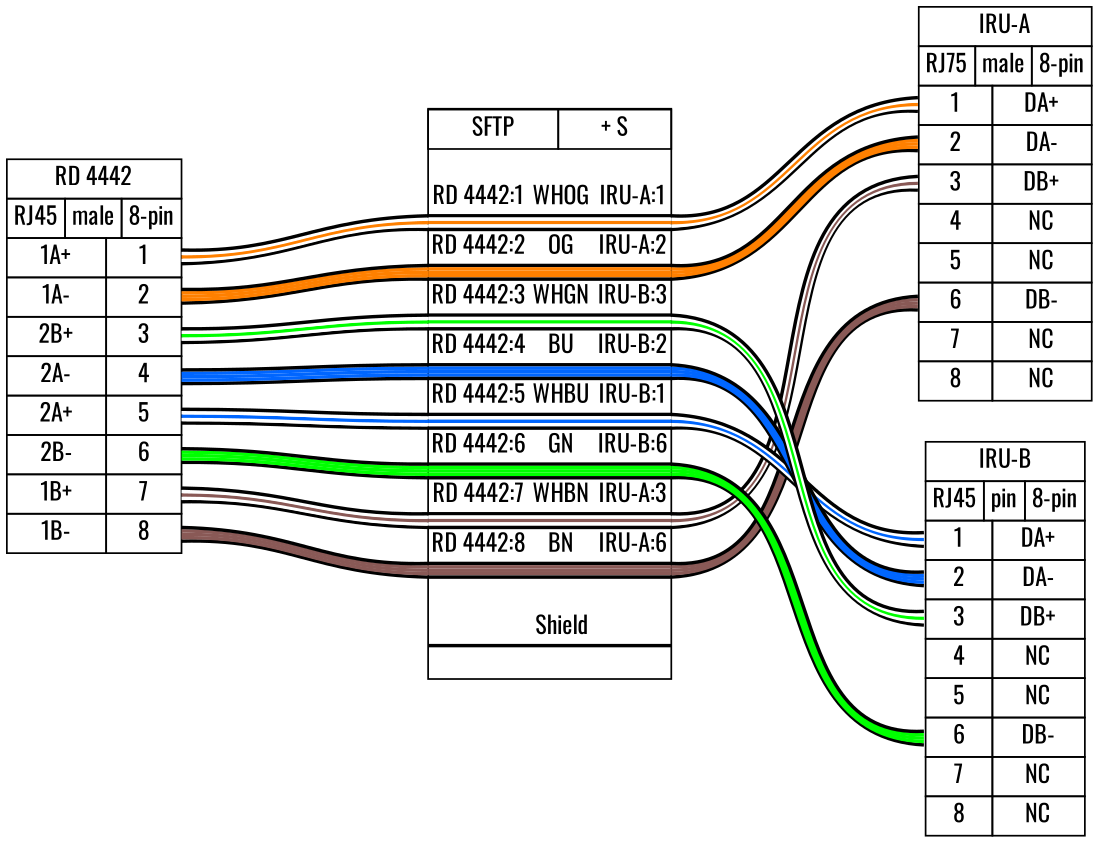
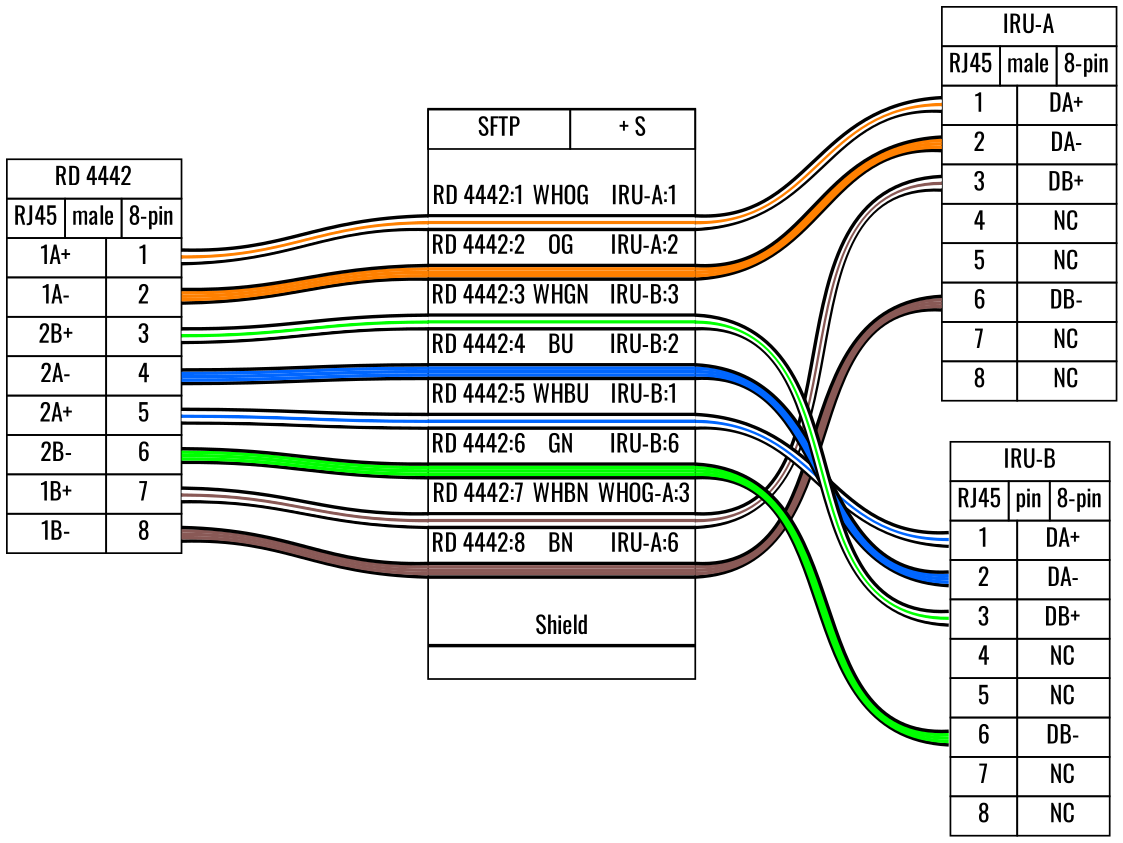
(947, 65) -> (971, 65)
(633, 495) -> (645, 495)
